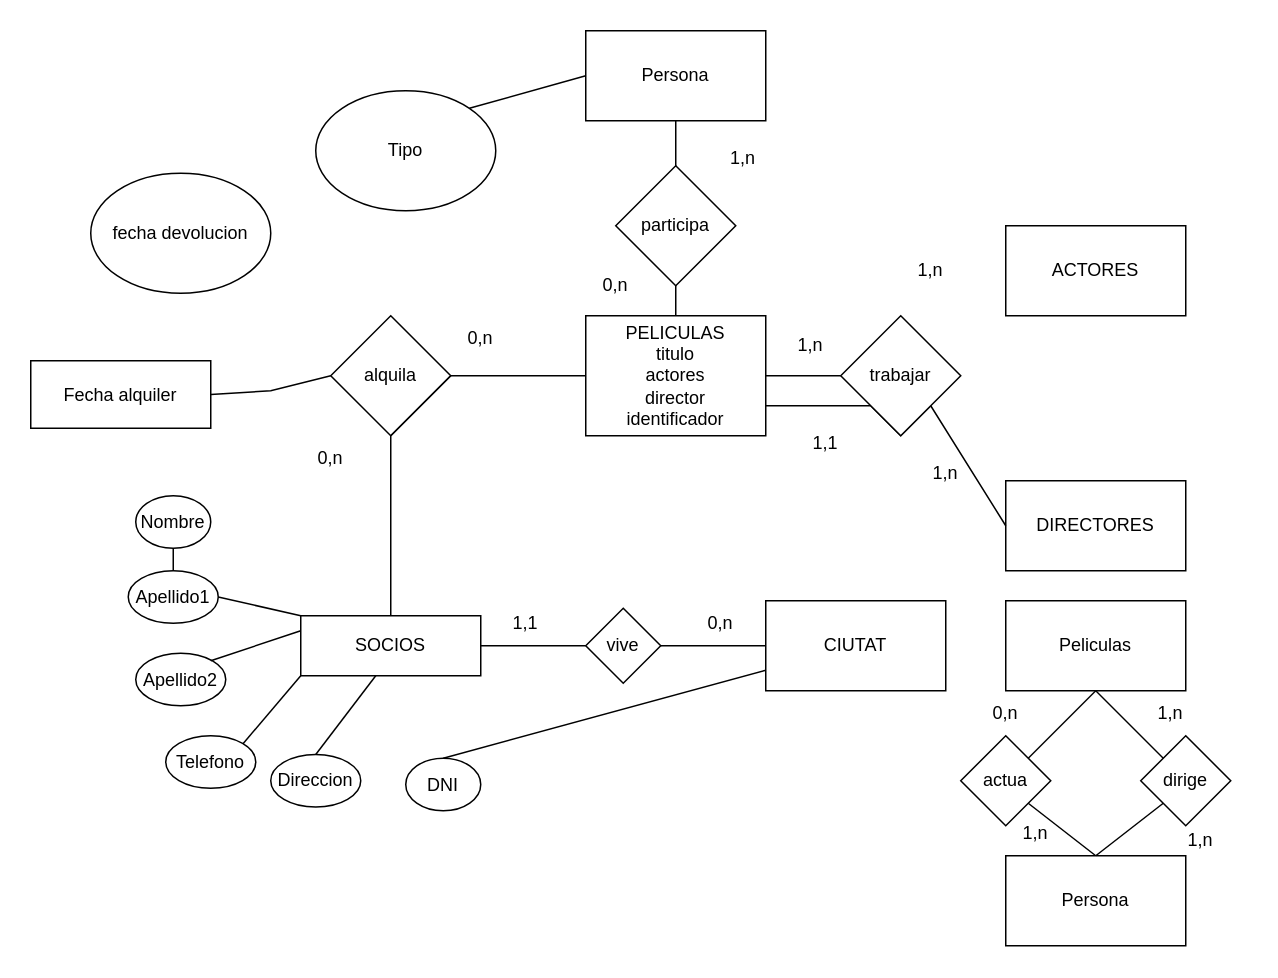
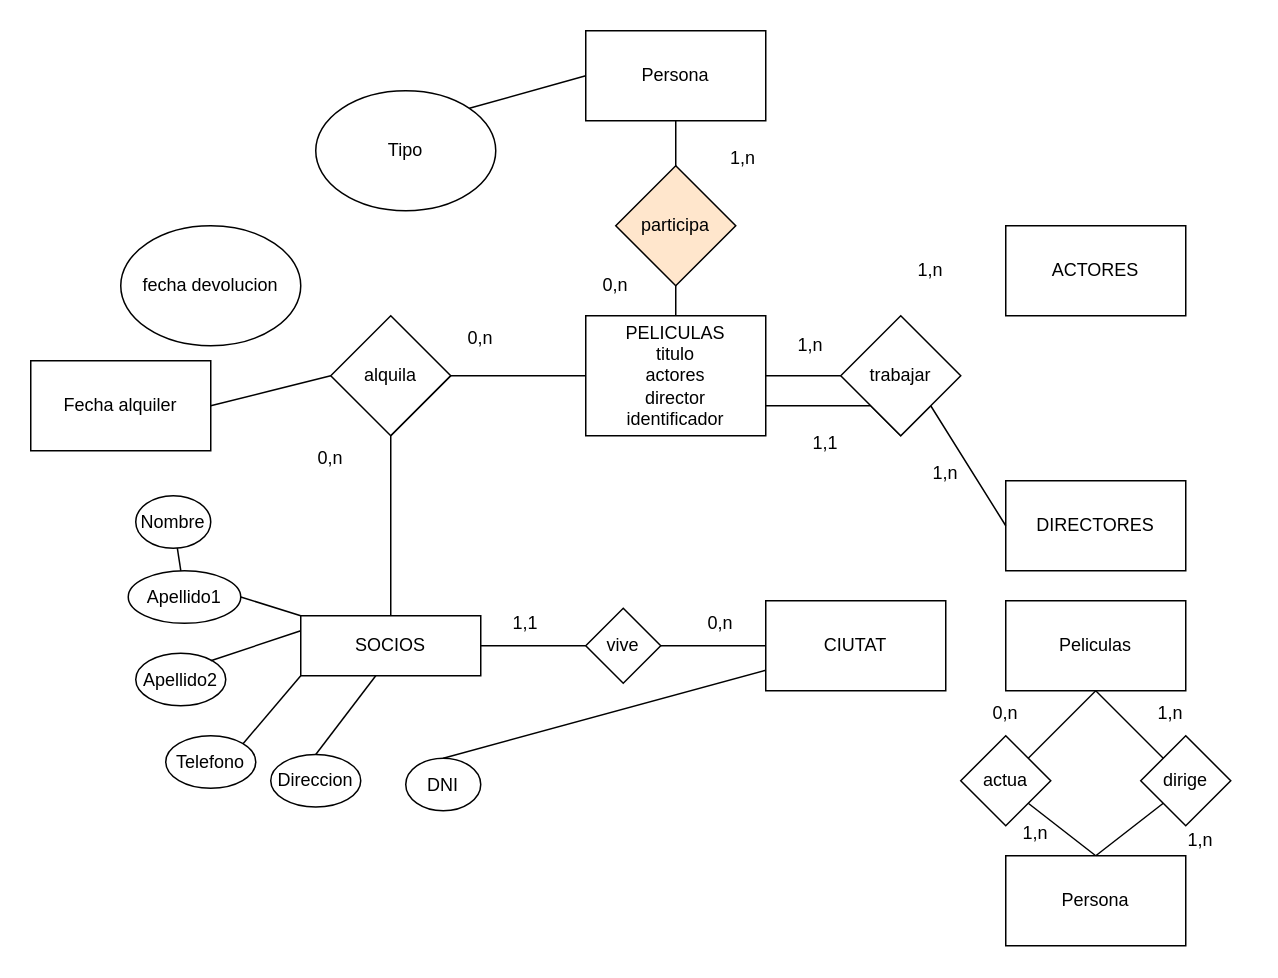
(676, 226) -> (676, 226)
(181, 233) -> (211, 286)
(121, 395) -> (121, 406)
(173, 597) -> (185, 597)
